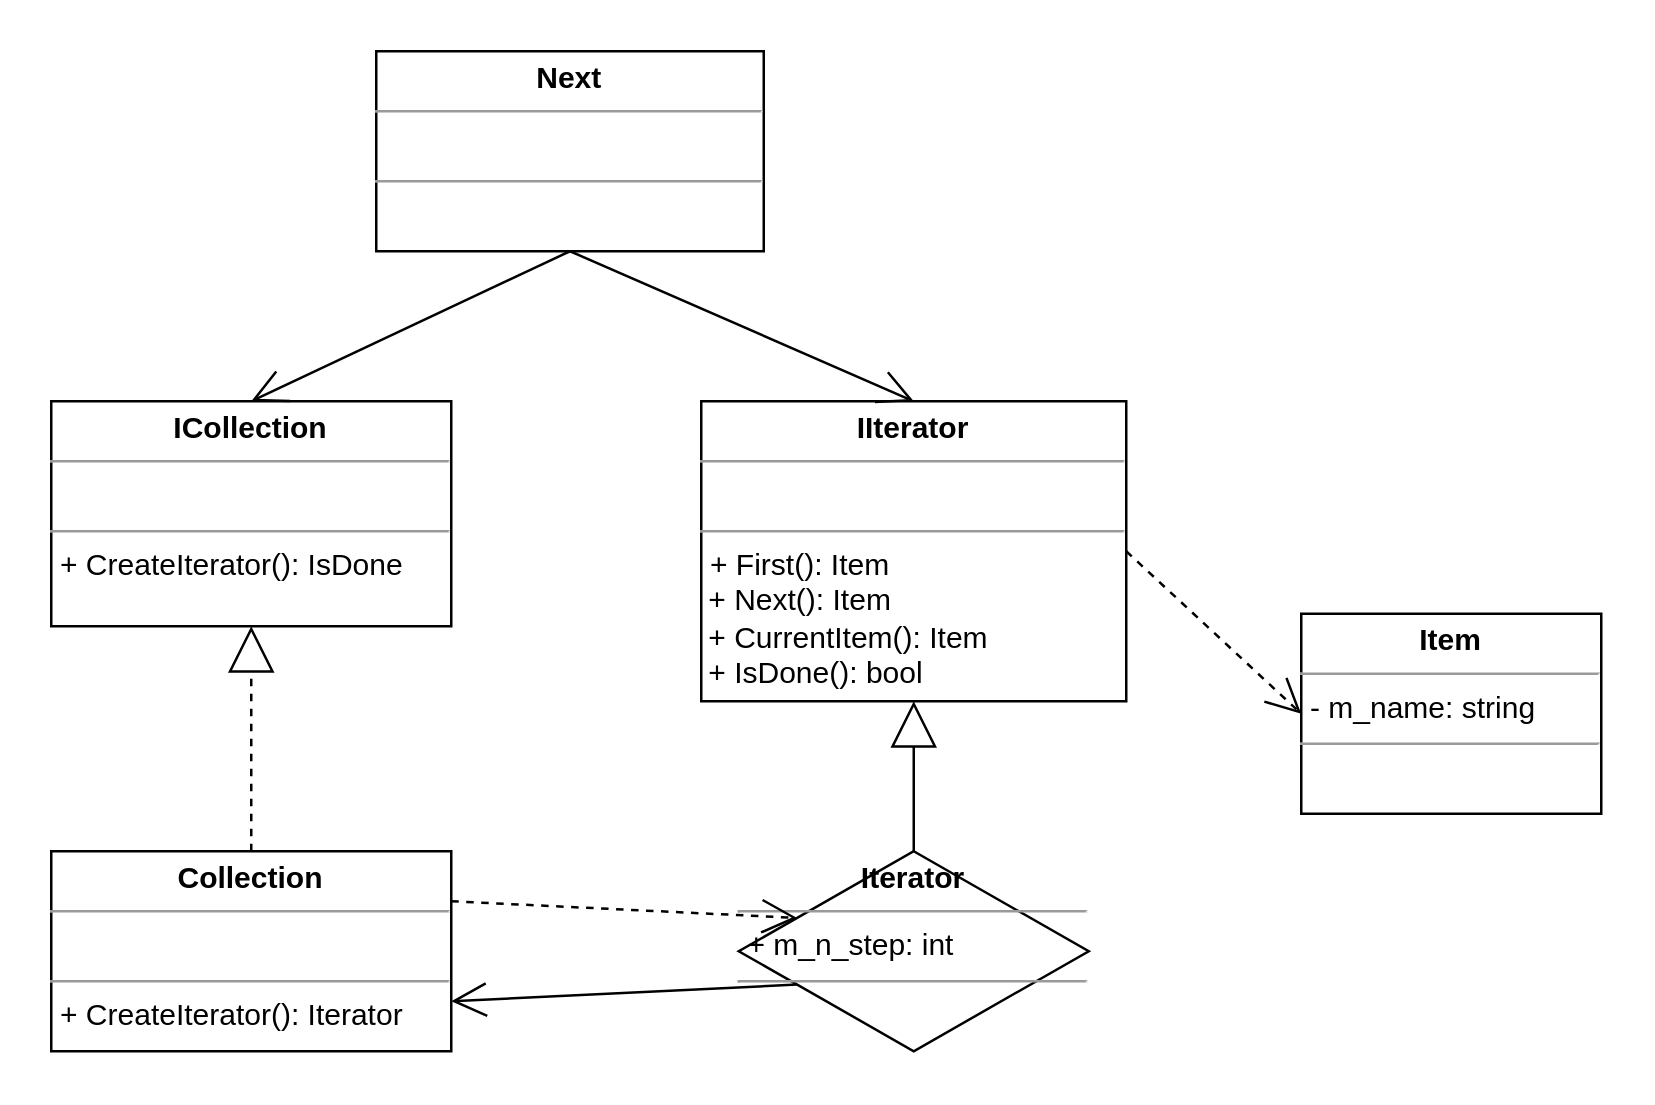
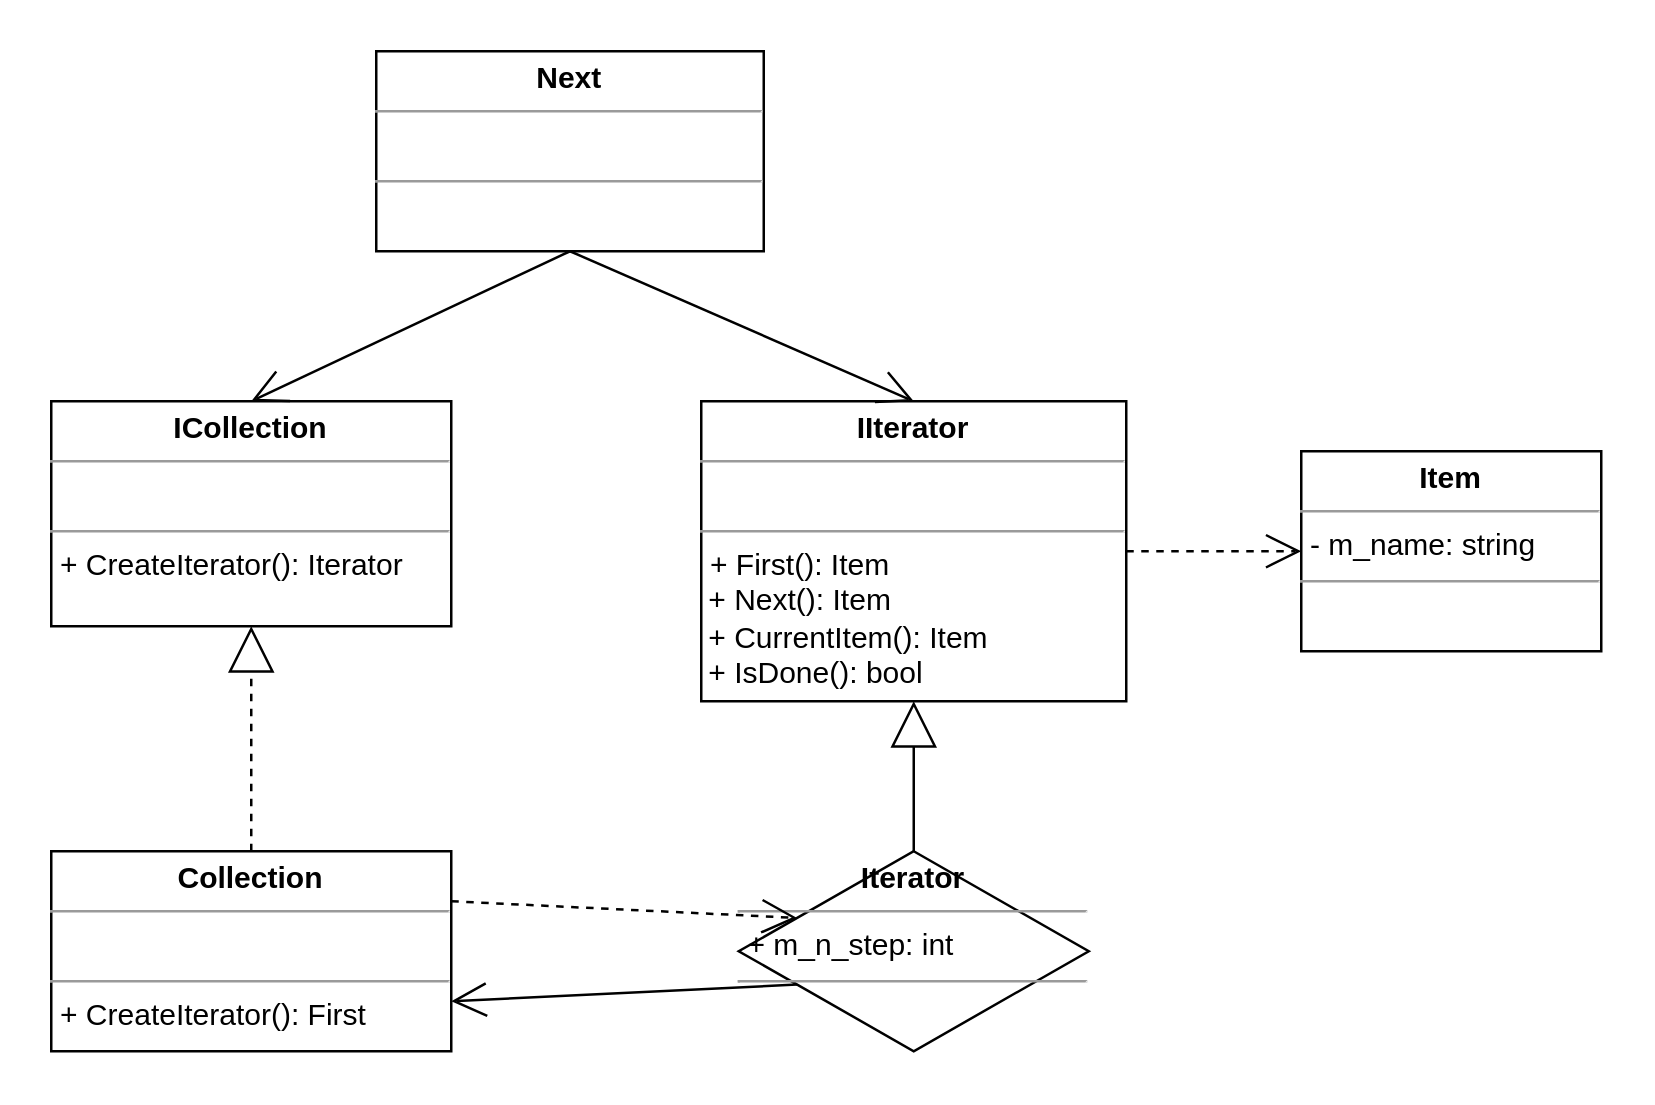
(258, 437) -> (275, 437)
(1451, 714) -> (1451, 551)
(275, 887) -> (246, 887)
